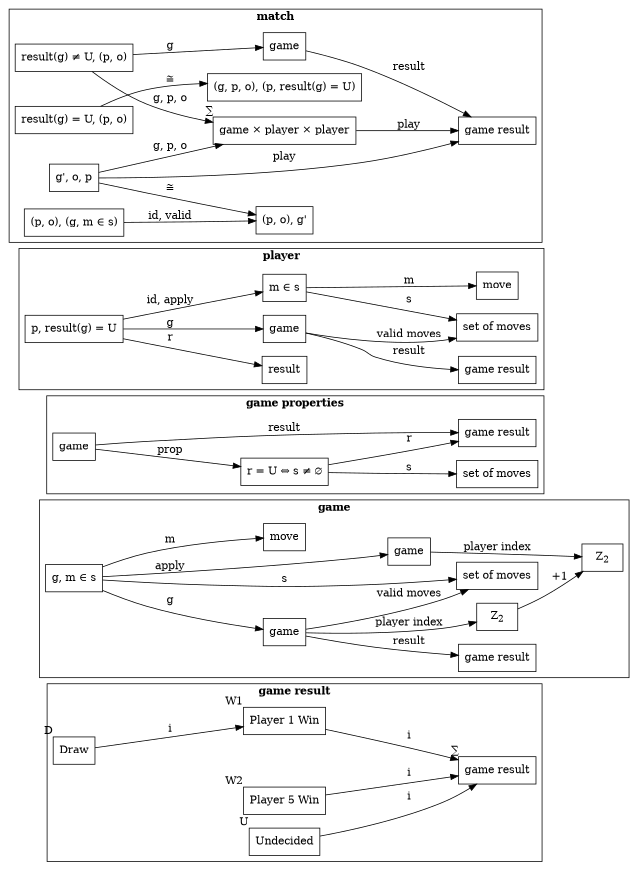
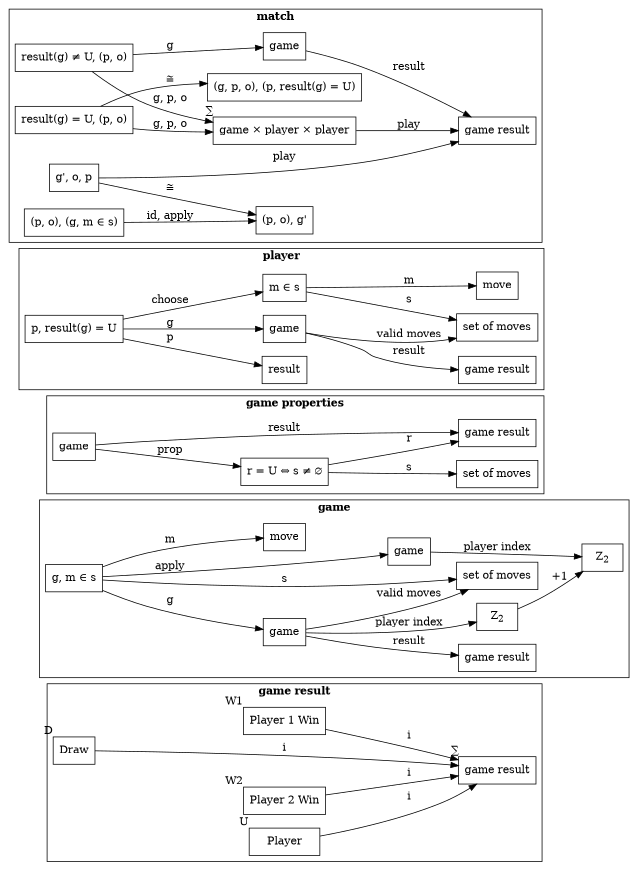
(157, 159) -> (169, 131)
(170, 216) -> (170, 216)
(170, 300) -> (170, 300)
(170, 338) -> (170, 338)
(165, 738) -> (273, 755)
(285, 801) -> (285, 801)
(285, 842) -> (285, 842)
